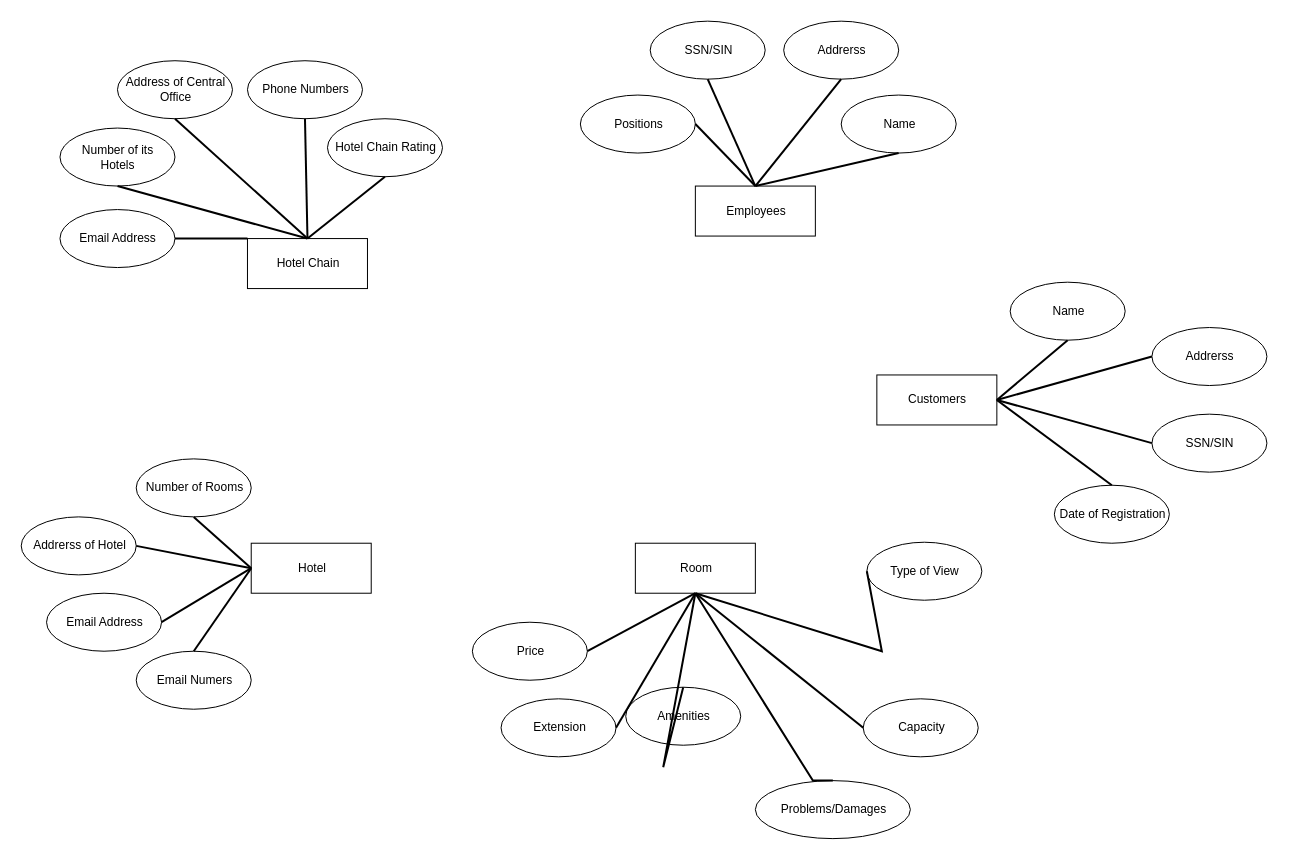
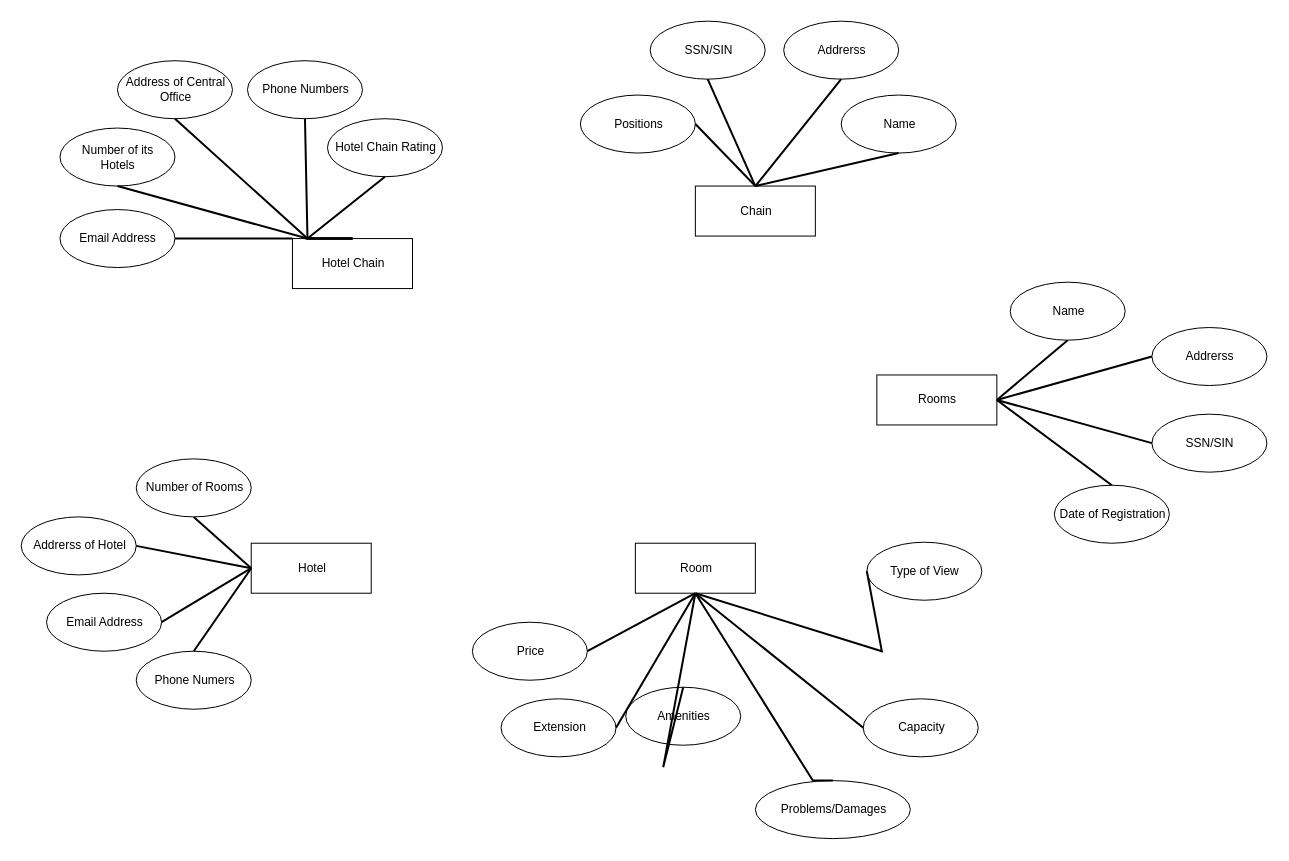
(757, 212) -> (757, 212)
(307, 264) -> (352, 264)
(938, 400) -> (938, 400)
(195, 681) -> (195, 681)
